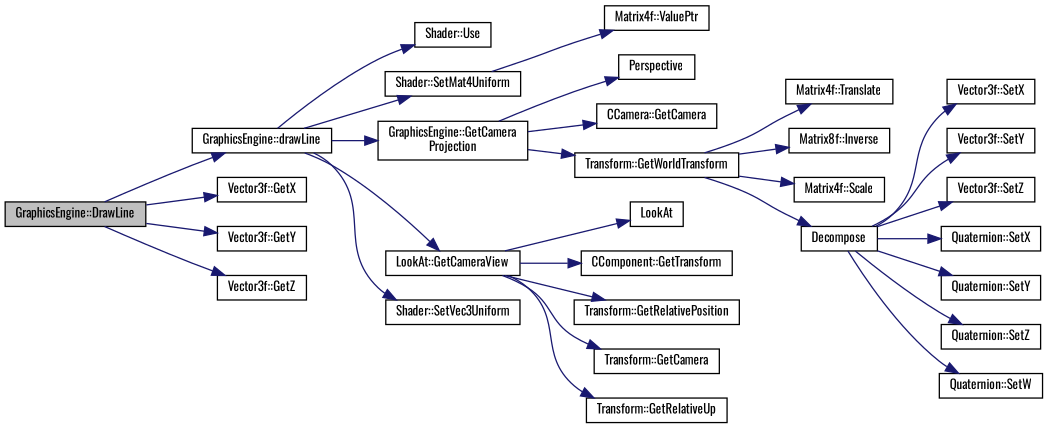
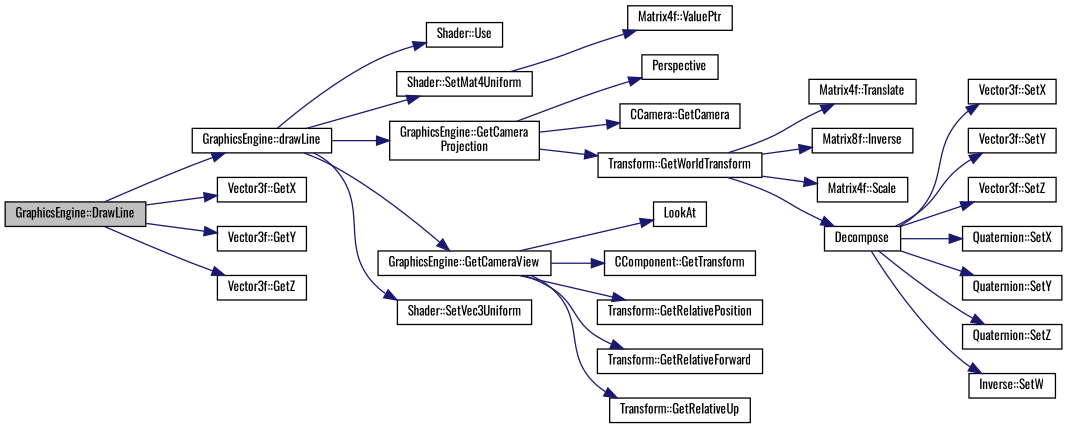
(453, 263) -> (464, 263)
(657, 361) -> (680, 361)
(991, 386) -> (1012, 386)
